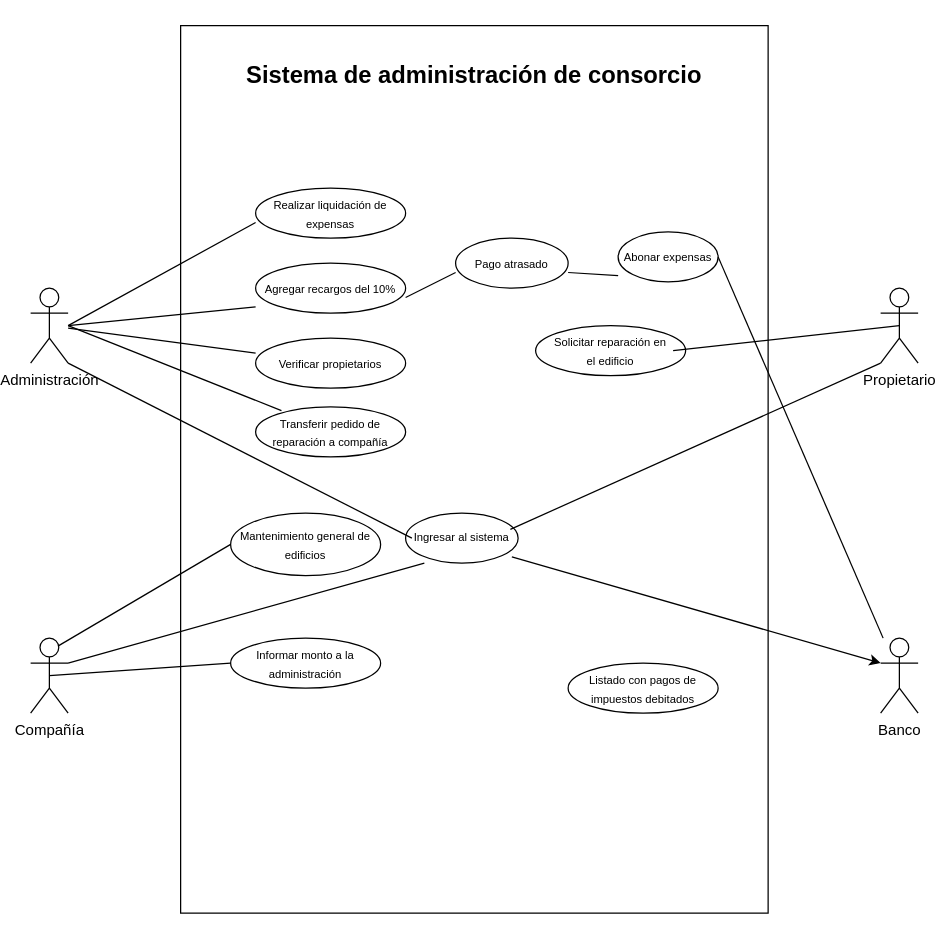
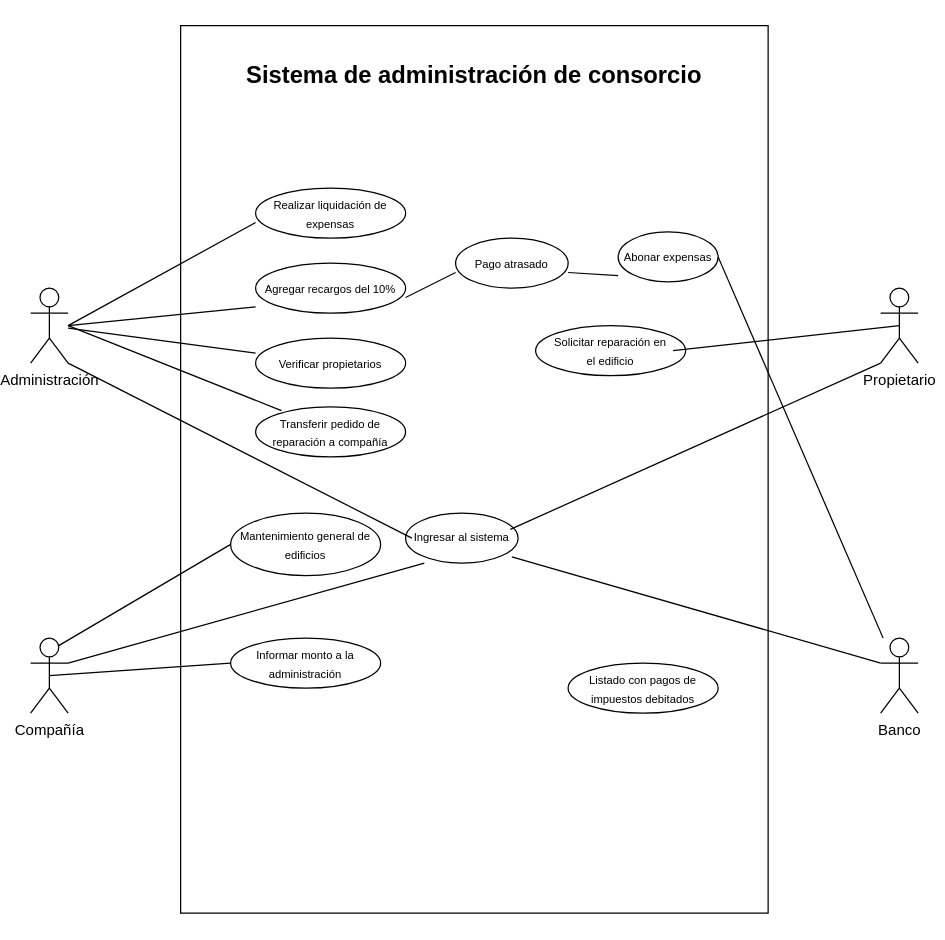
(871, 660) -> (874, 661)
